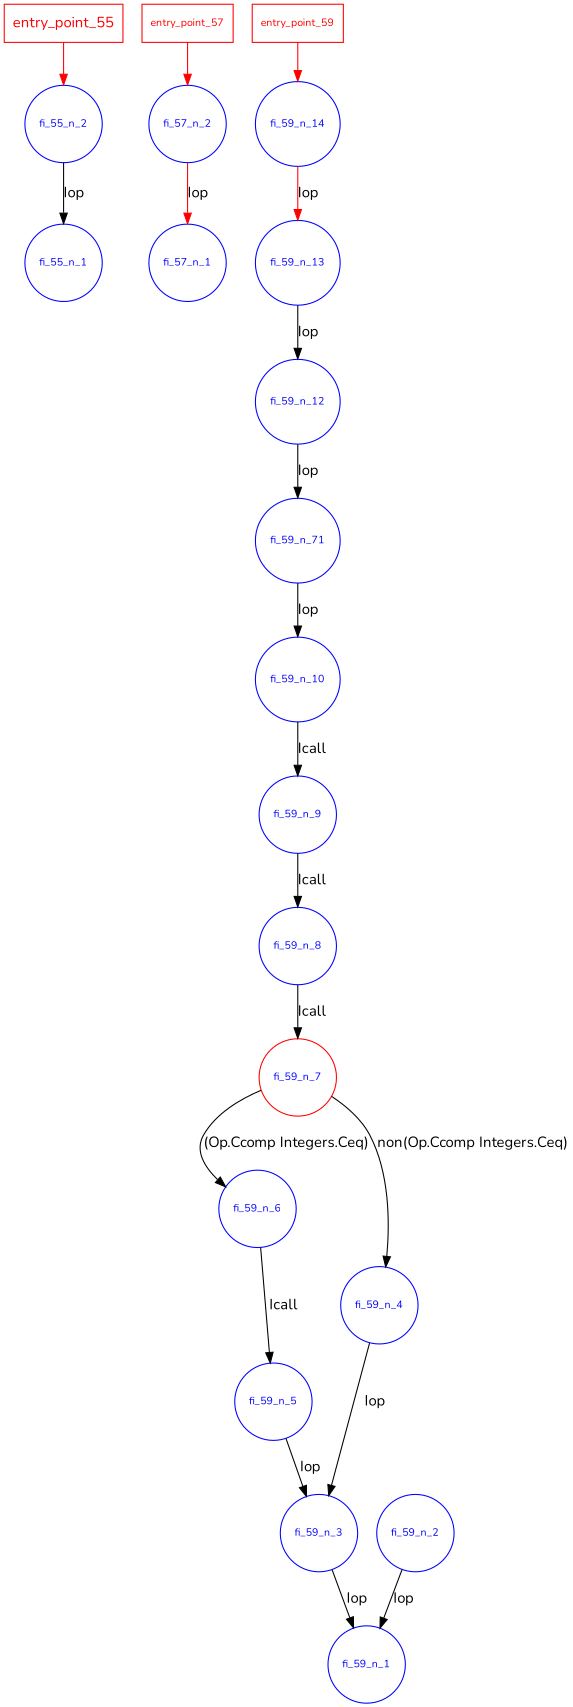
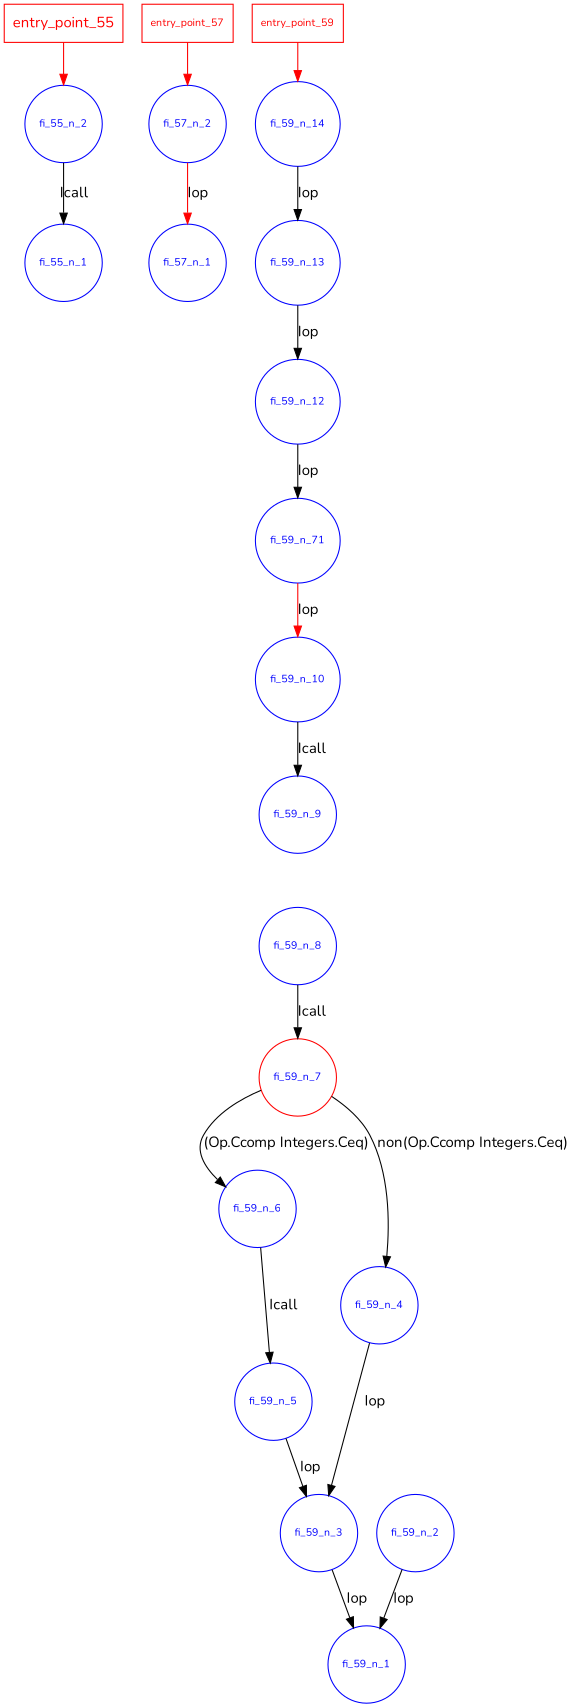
(298, 188) -> (298, 188)
(78, 193) -> (78, 193)
(298, 605) -> (298, 605)
(298, 875) -> none
